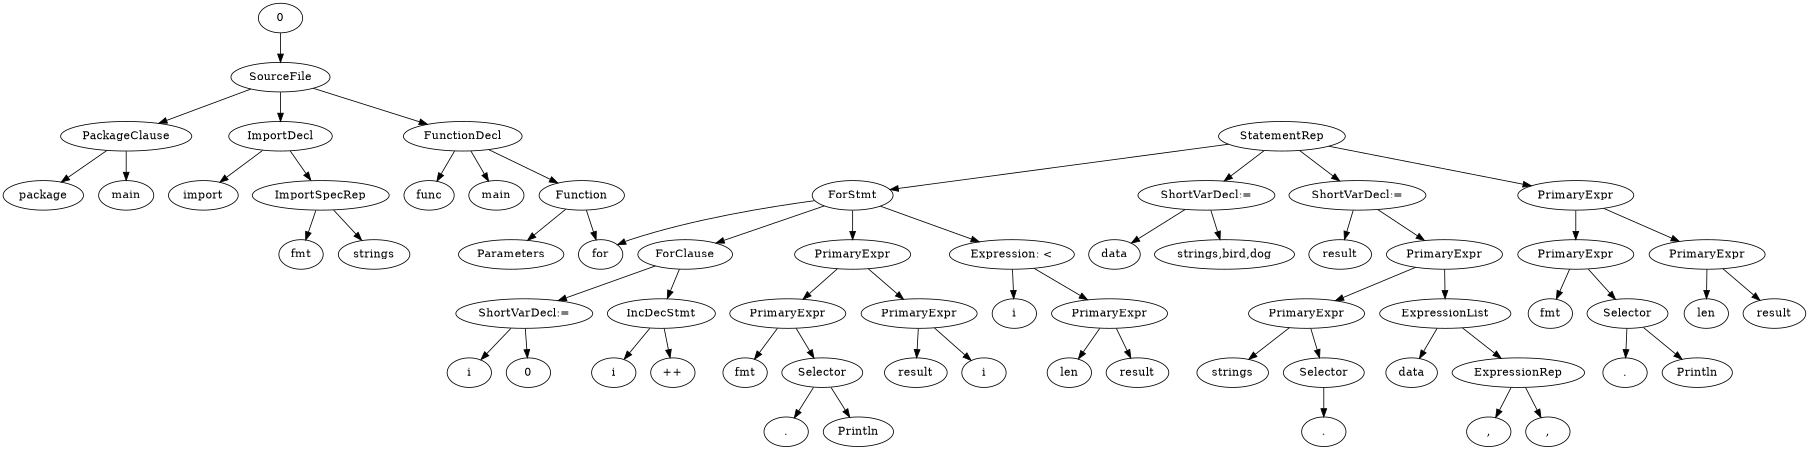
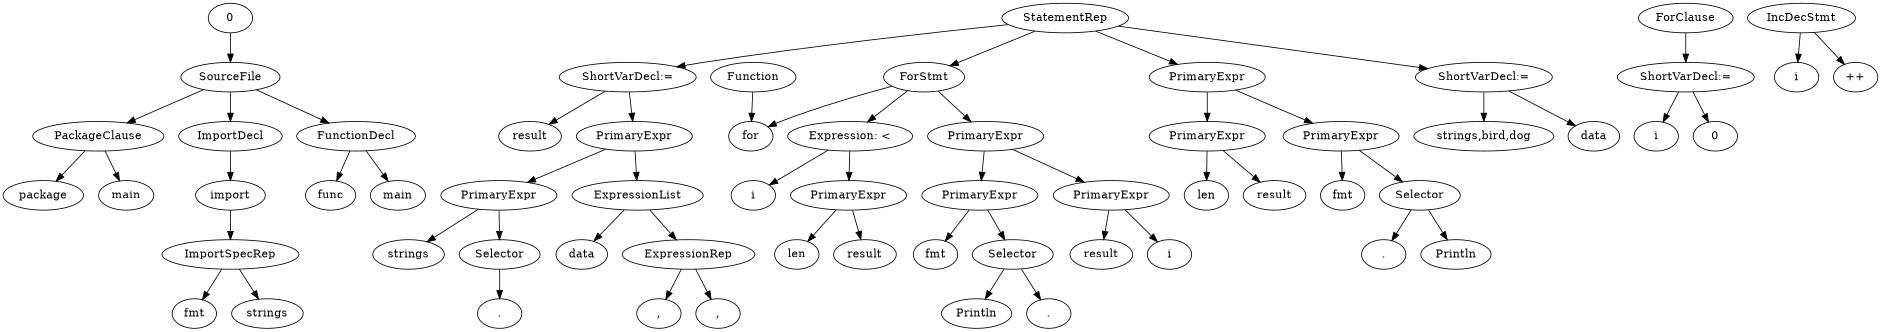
(298, 162) -> (230, 221)
(519, 164) -> none
(774, 223) -> none
(511, 254) -> none
(675, 280) -> none
